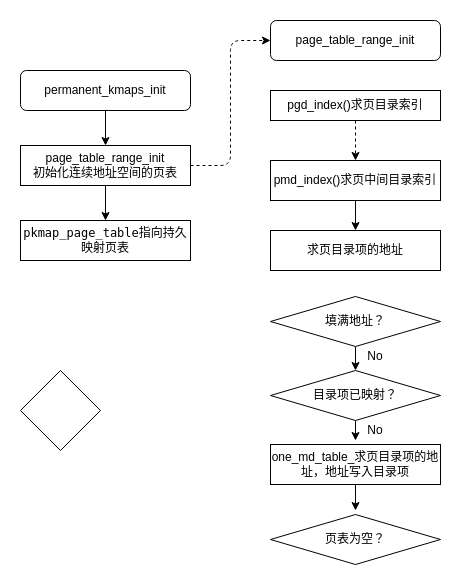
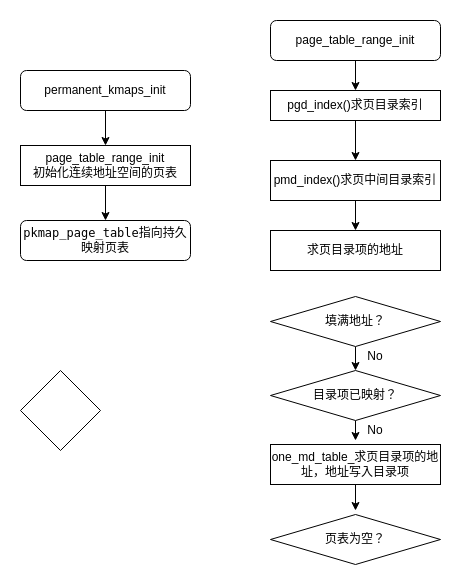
none -> (356, 72)
(231, 107) -> none
(356, 137) -> (356, 137)
(106, 241) -> (106, 241)
